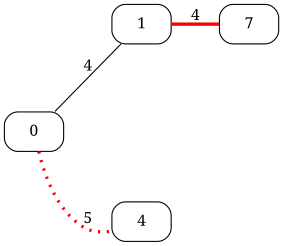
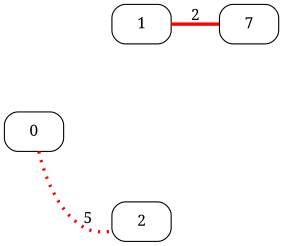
(195, 16) -> (195, 16)
(88, 78) -> none
(142, 222) -> (142, 222)
